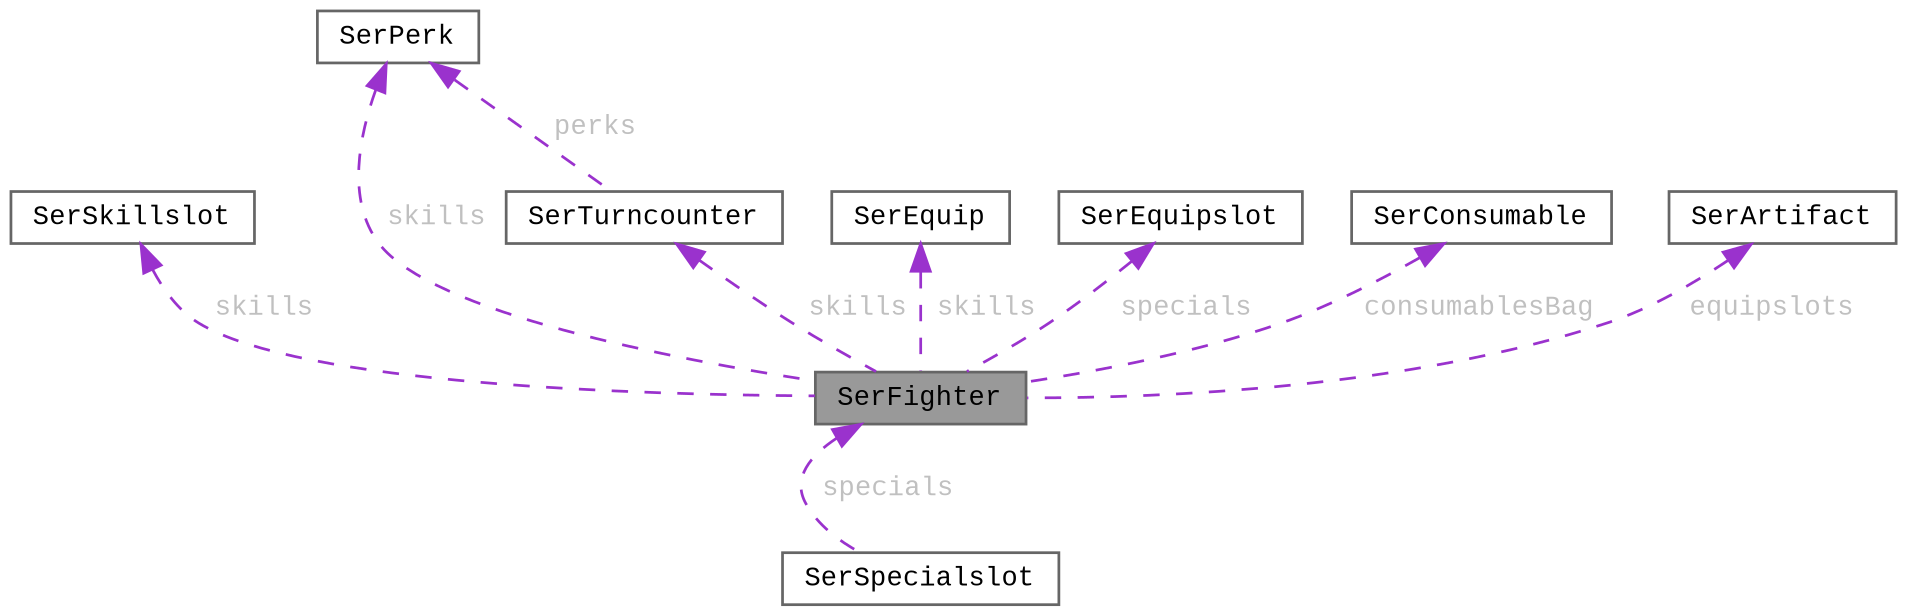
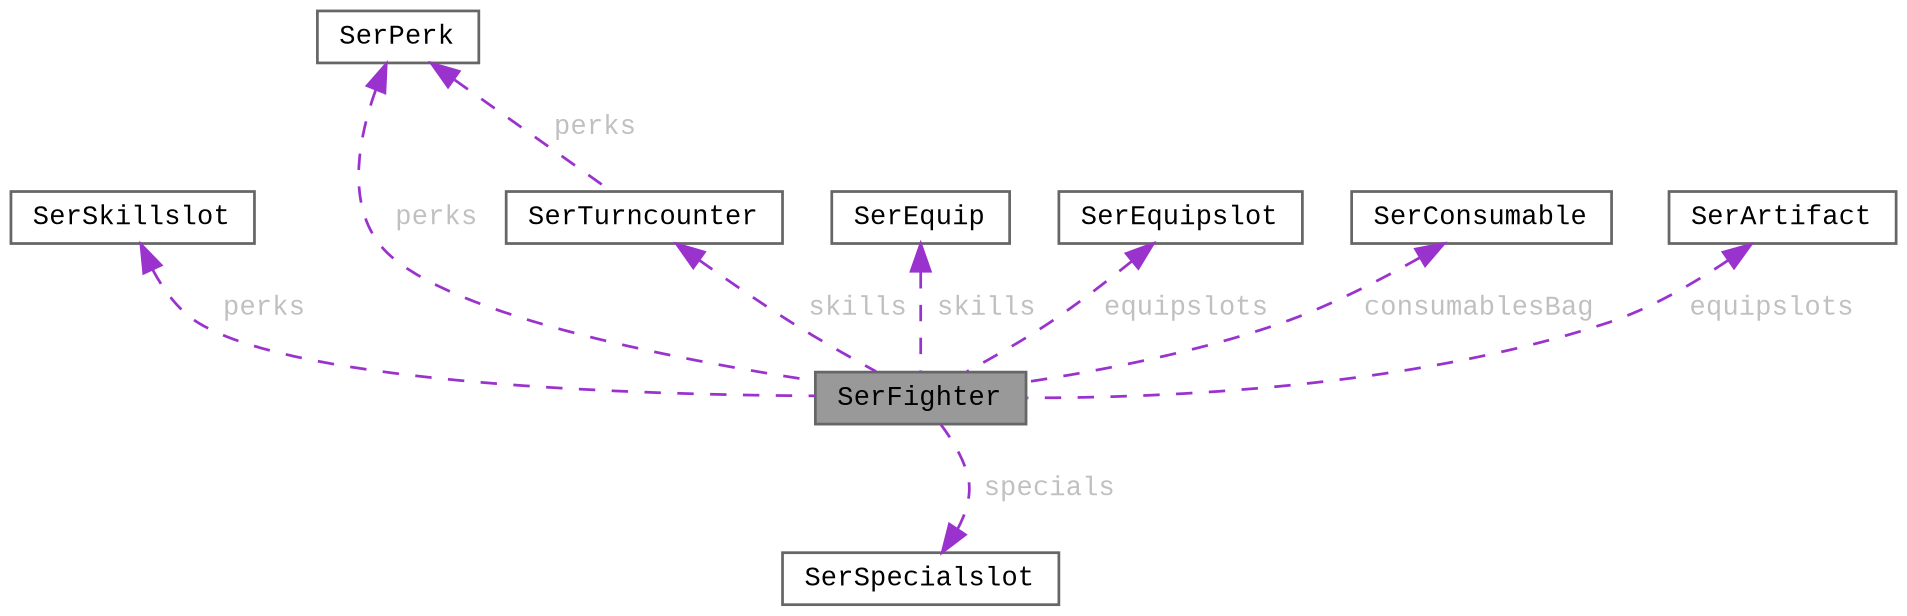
(430, 218) -> (430, 218)
(257, 308) -> (257, 308)
(1179, 308) -> (1179, 308)
(805, 500) -> (968, 475)
